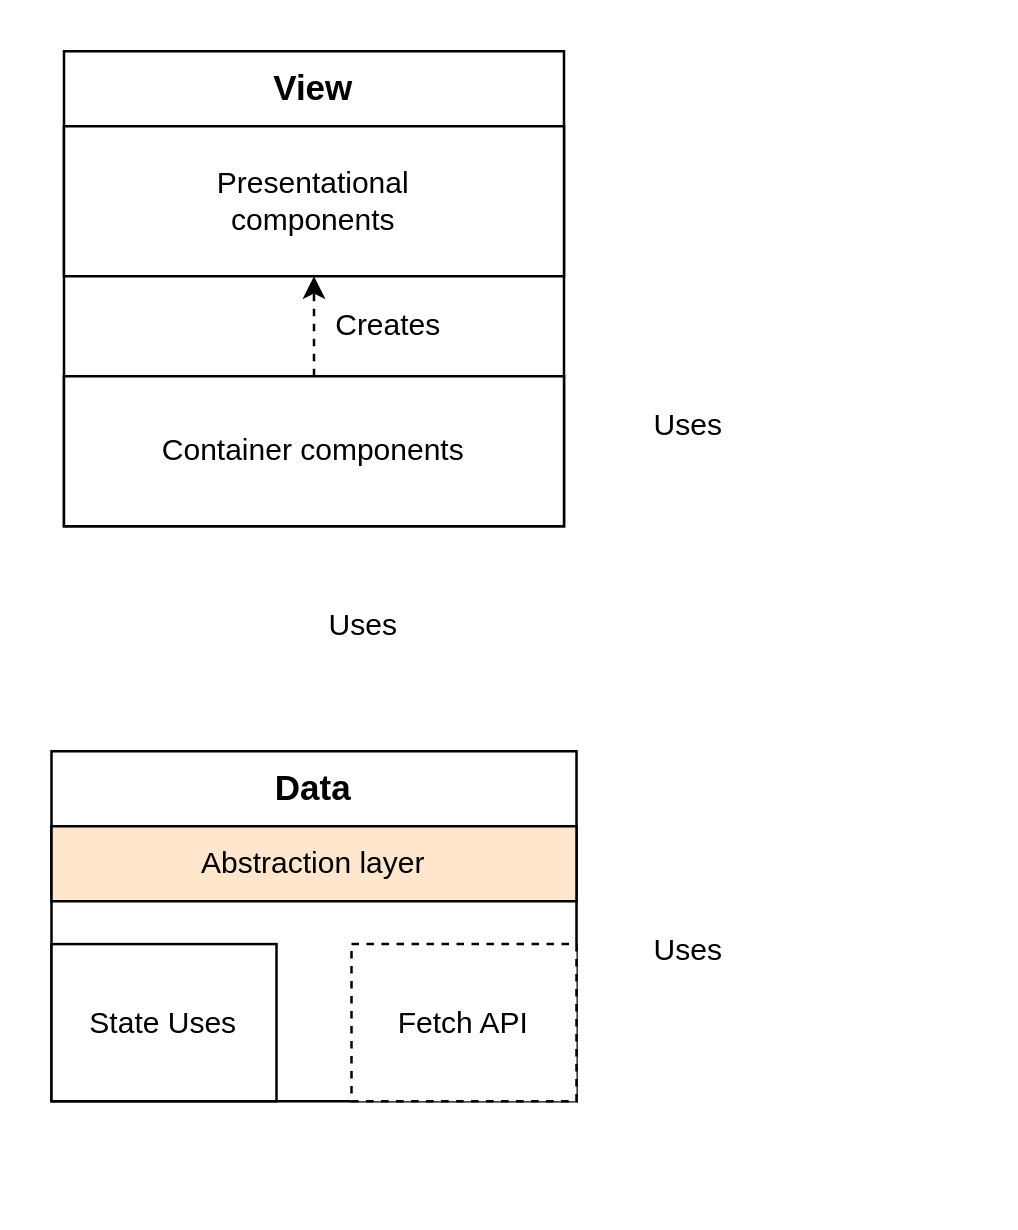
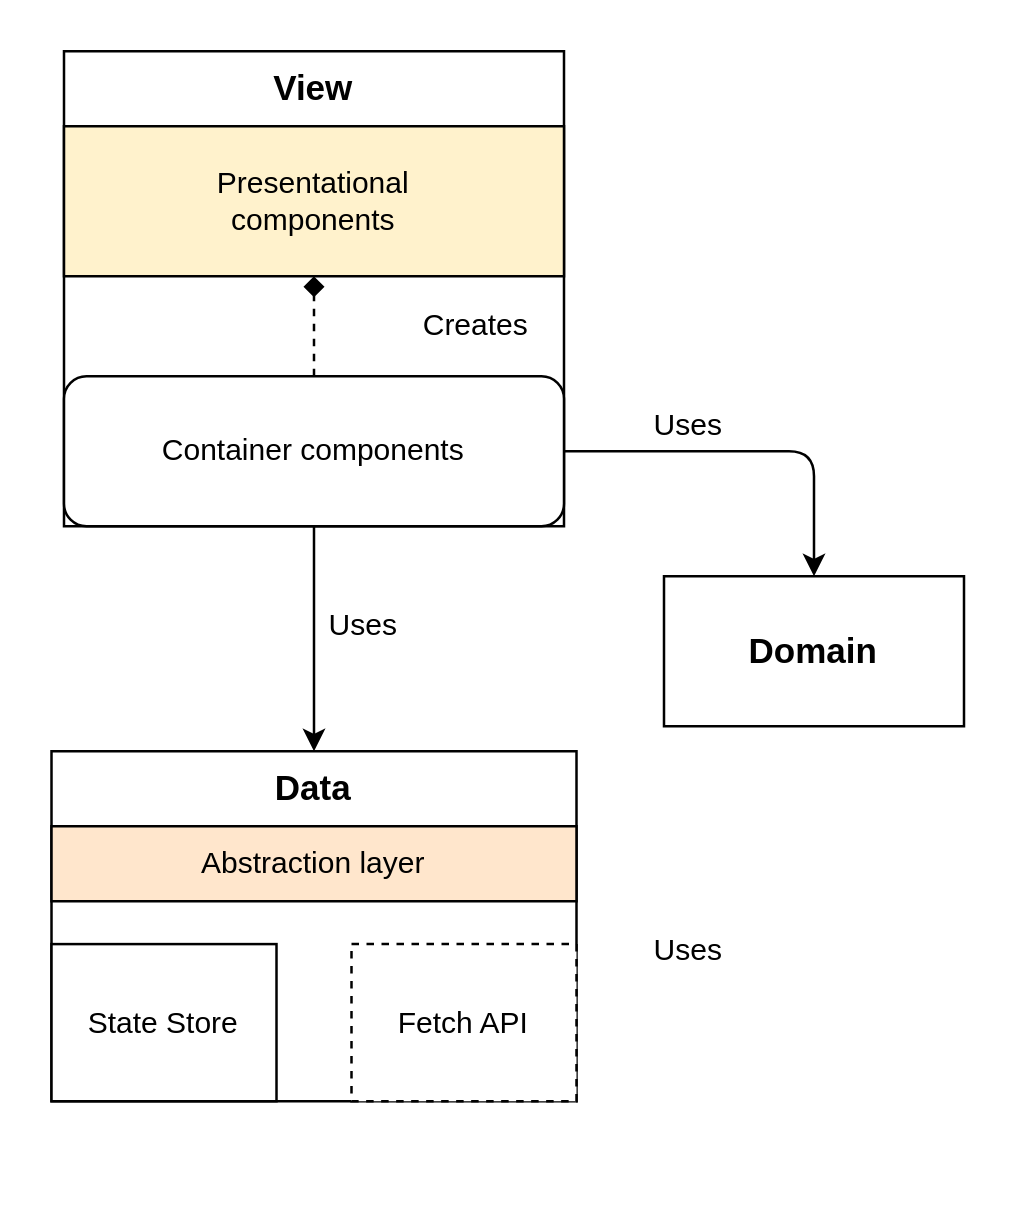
(314, 201) -> (314, 201)
(314, 295) -> (314, 297)
(389, 326) -> (476, 326)
(314, 451) -> (314, 451)
none -> (732, 451)
none -> (314, 630)
none -> (814, 651)
(164, 1024) -> (164, 1024)
